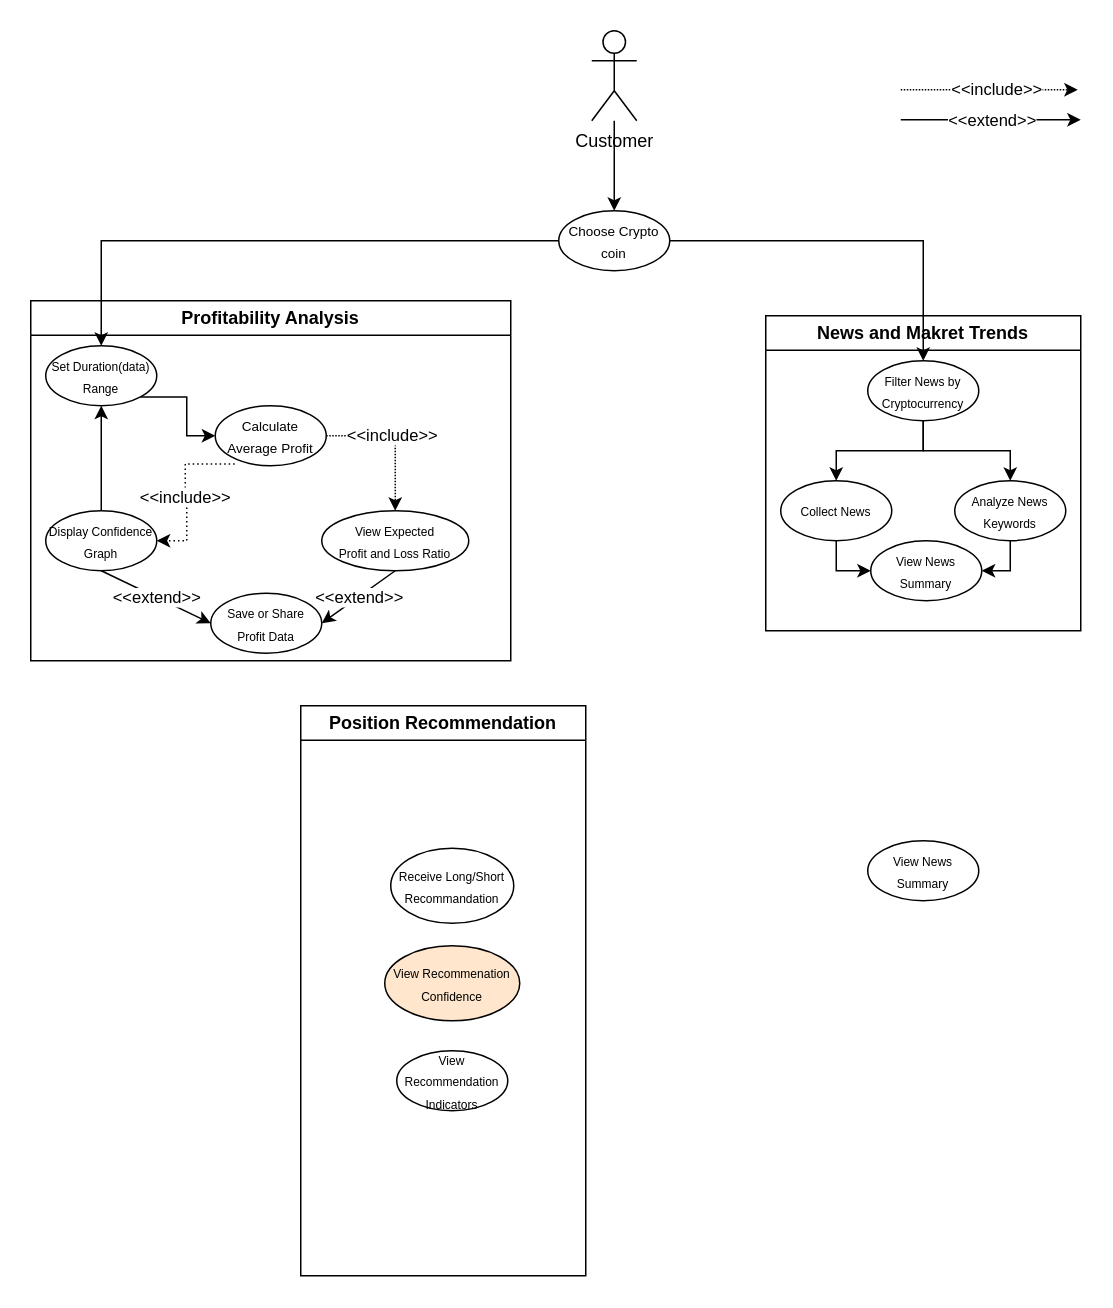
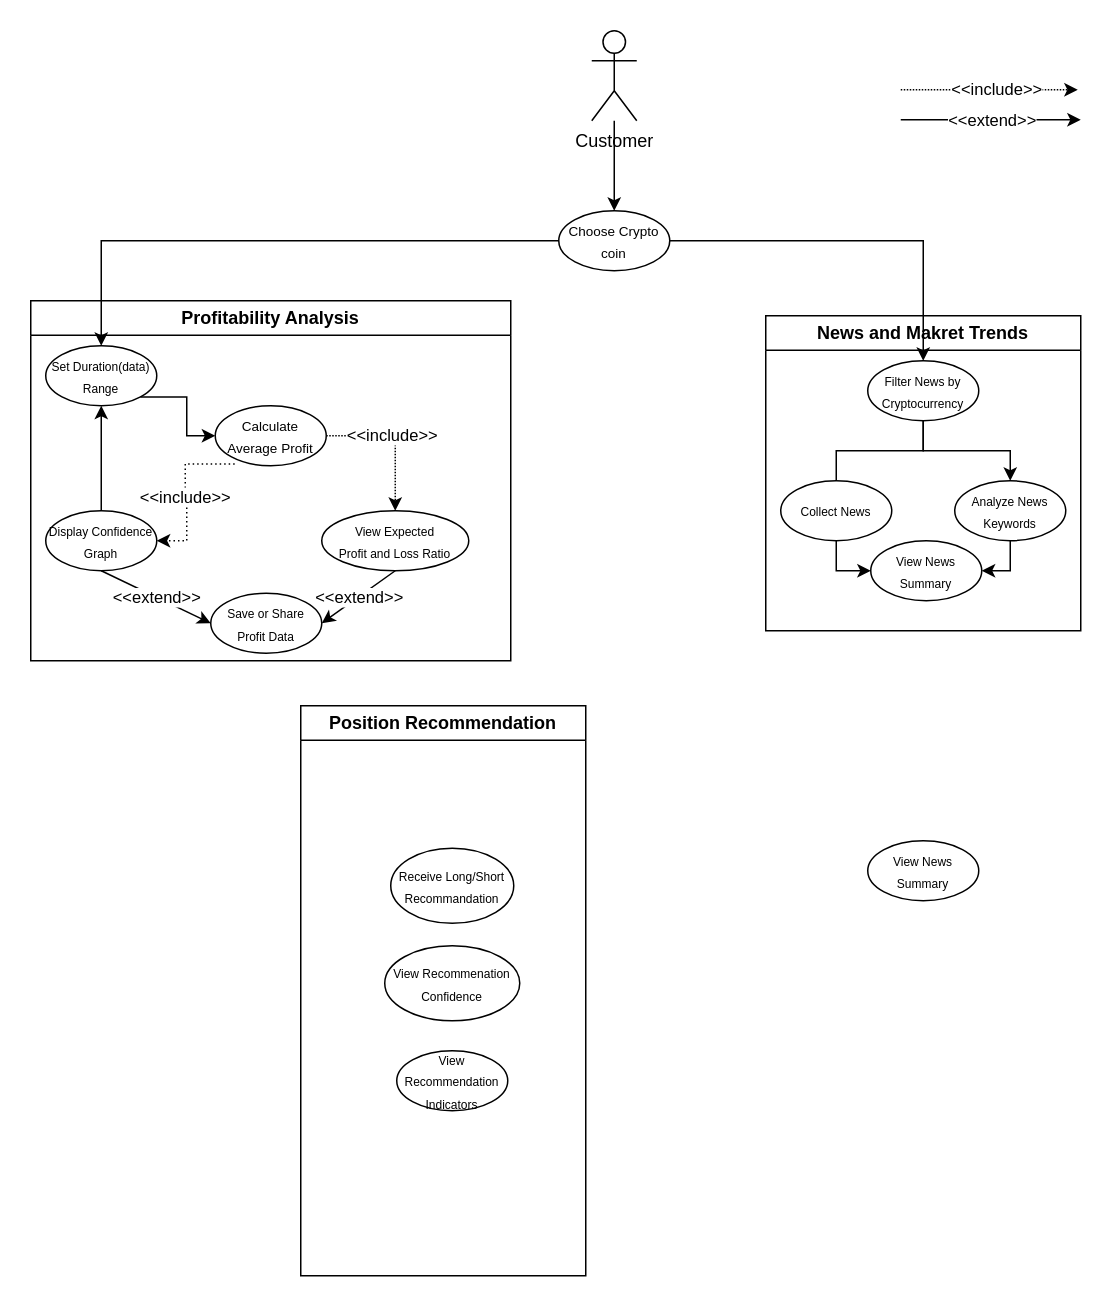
(836, 469) -> (836, 473)
(452, 983) -> (452, 983)
